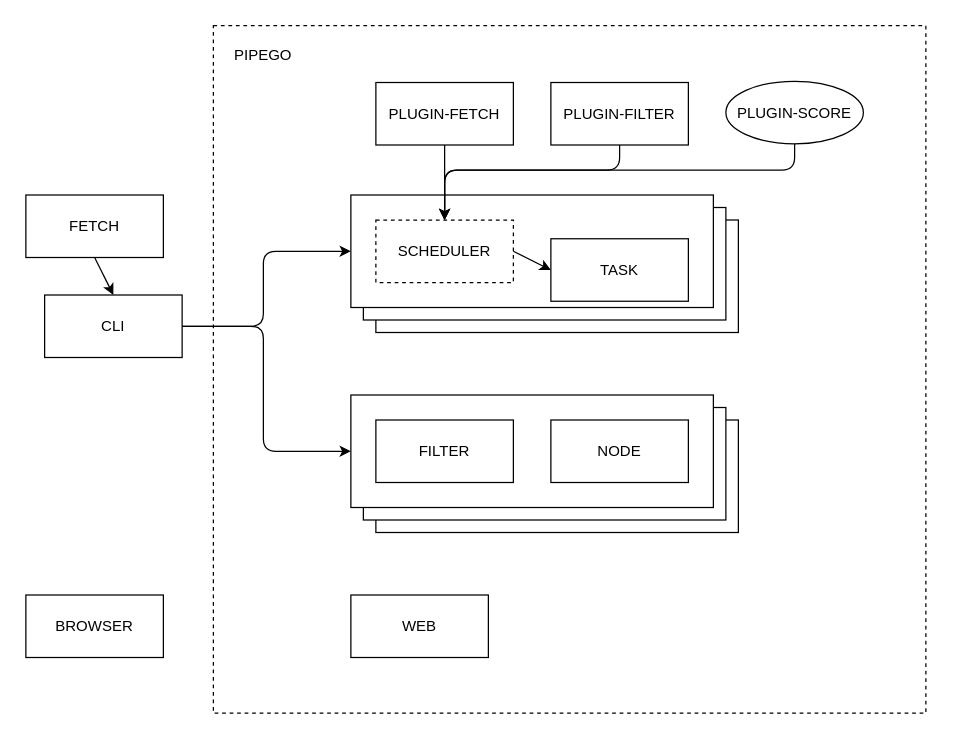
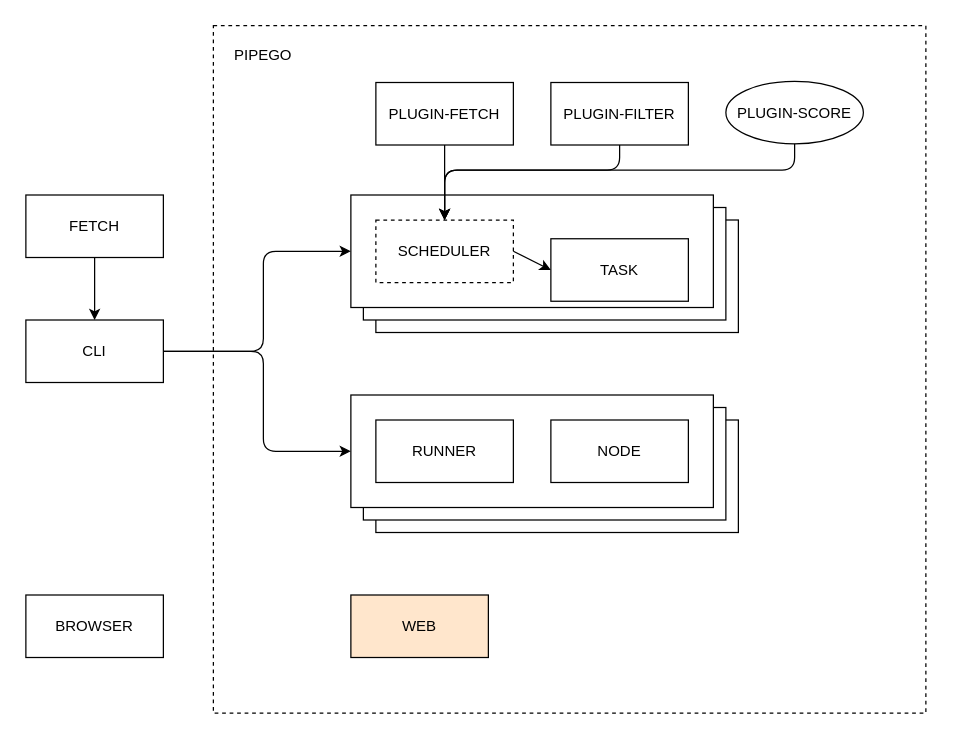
(113, 326) -> (94, 351)
(444, 452) -> (444, 452)
(419, 626) -> (419, 626)
